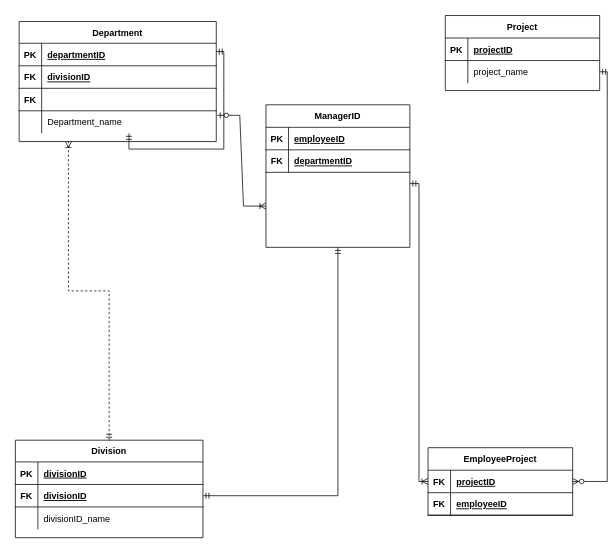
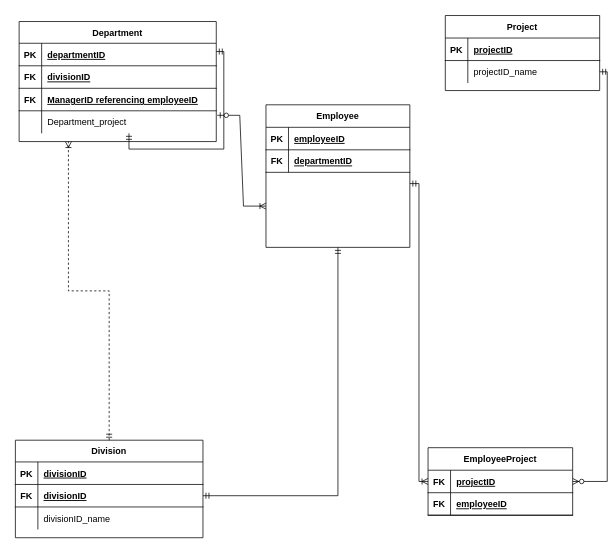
(503, 72) -> (509, 72)
none -> (129, 99)
(337, 116) -> (337, 116)
(85, 122) -> (93, 122)
